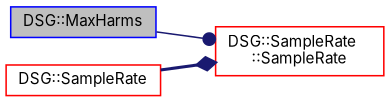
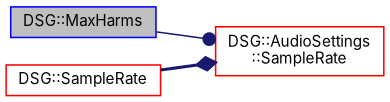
(300, 51) -> (300, 51)
